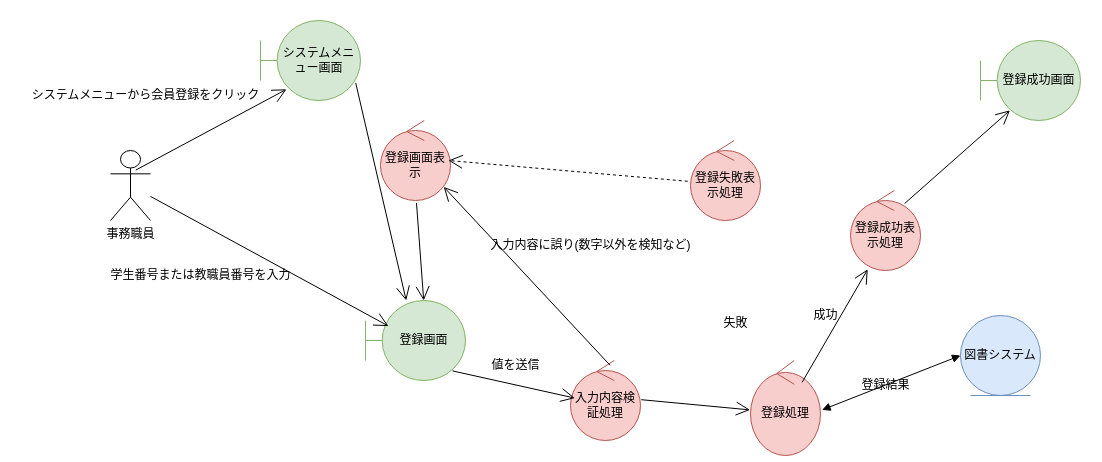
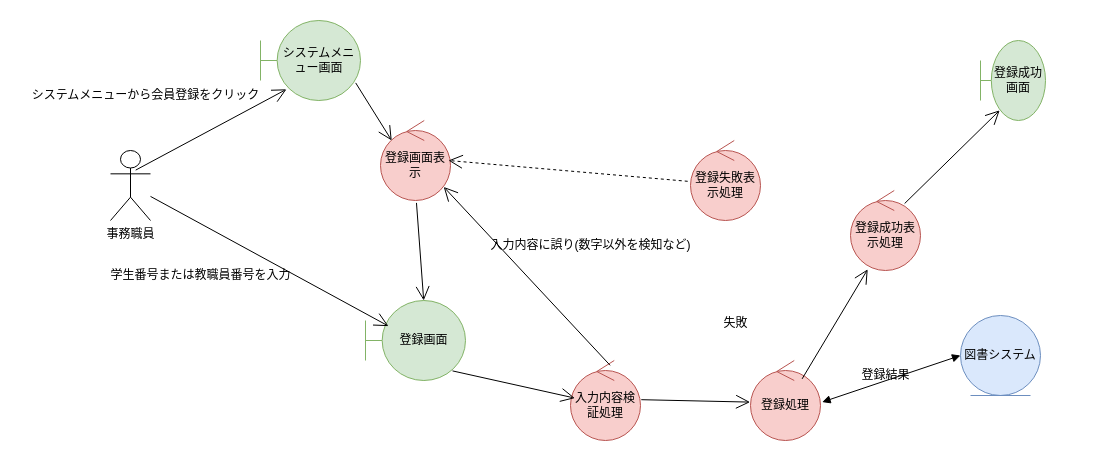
(1031, 81) -> (1013, 81)
(381, 190) -> (373, 110)
(826, 316) -> none
(516, 366) -> none
(886, 386) -> (886, 376)
(786, 408) -> (786, 401)
